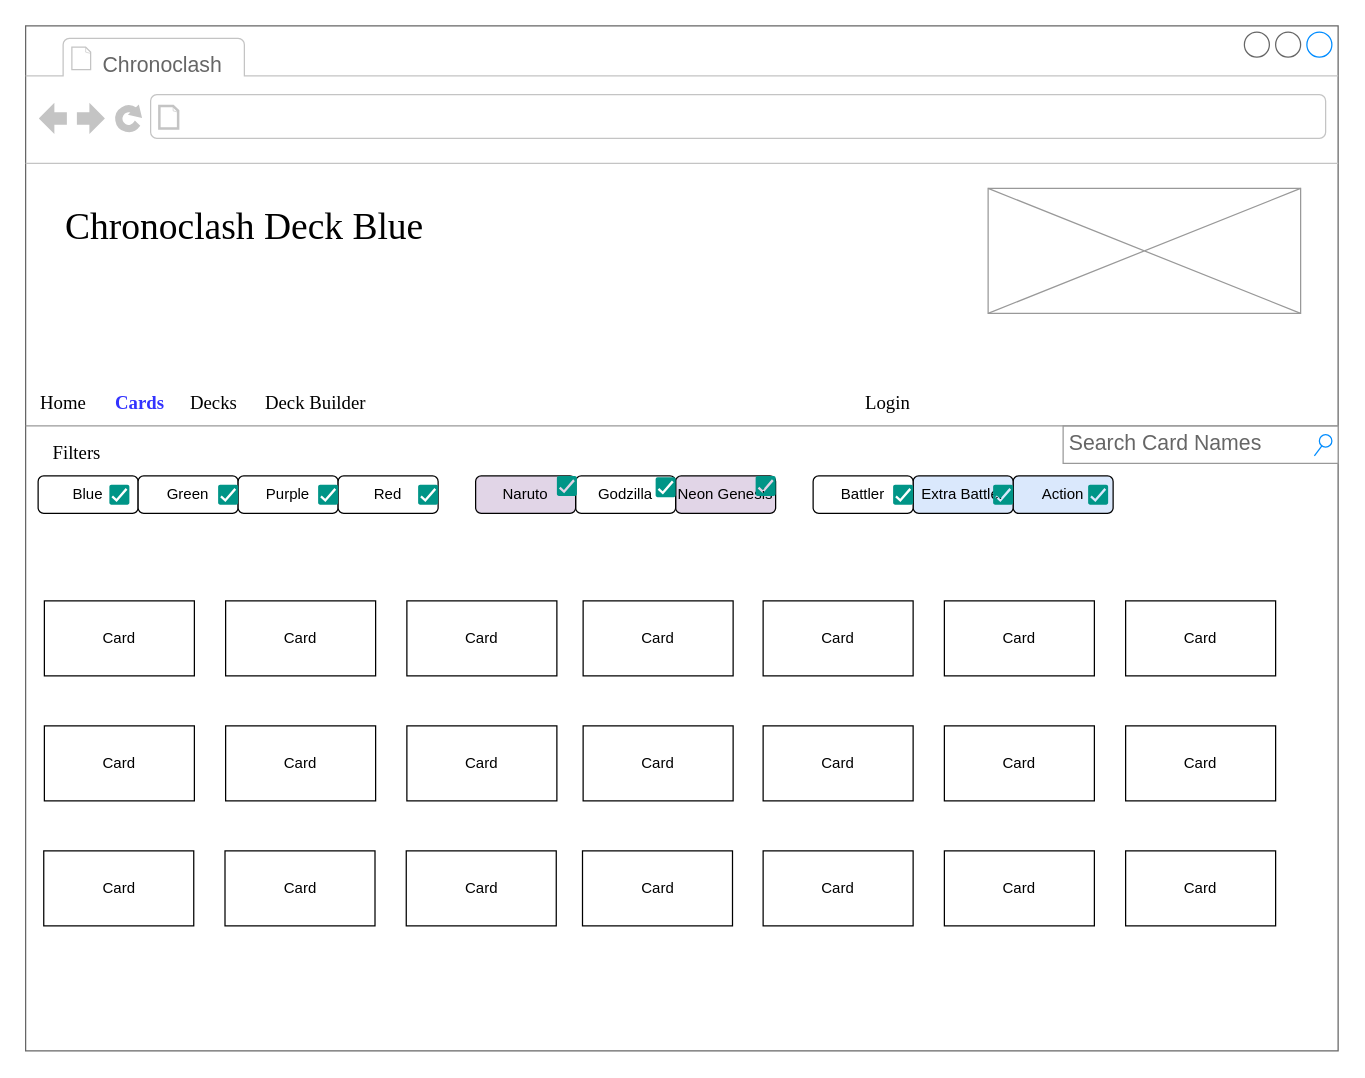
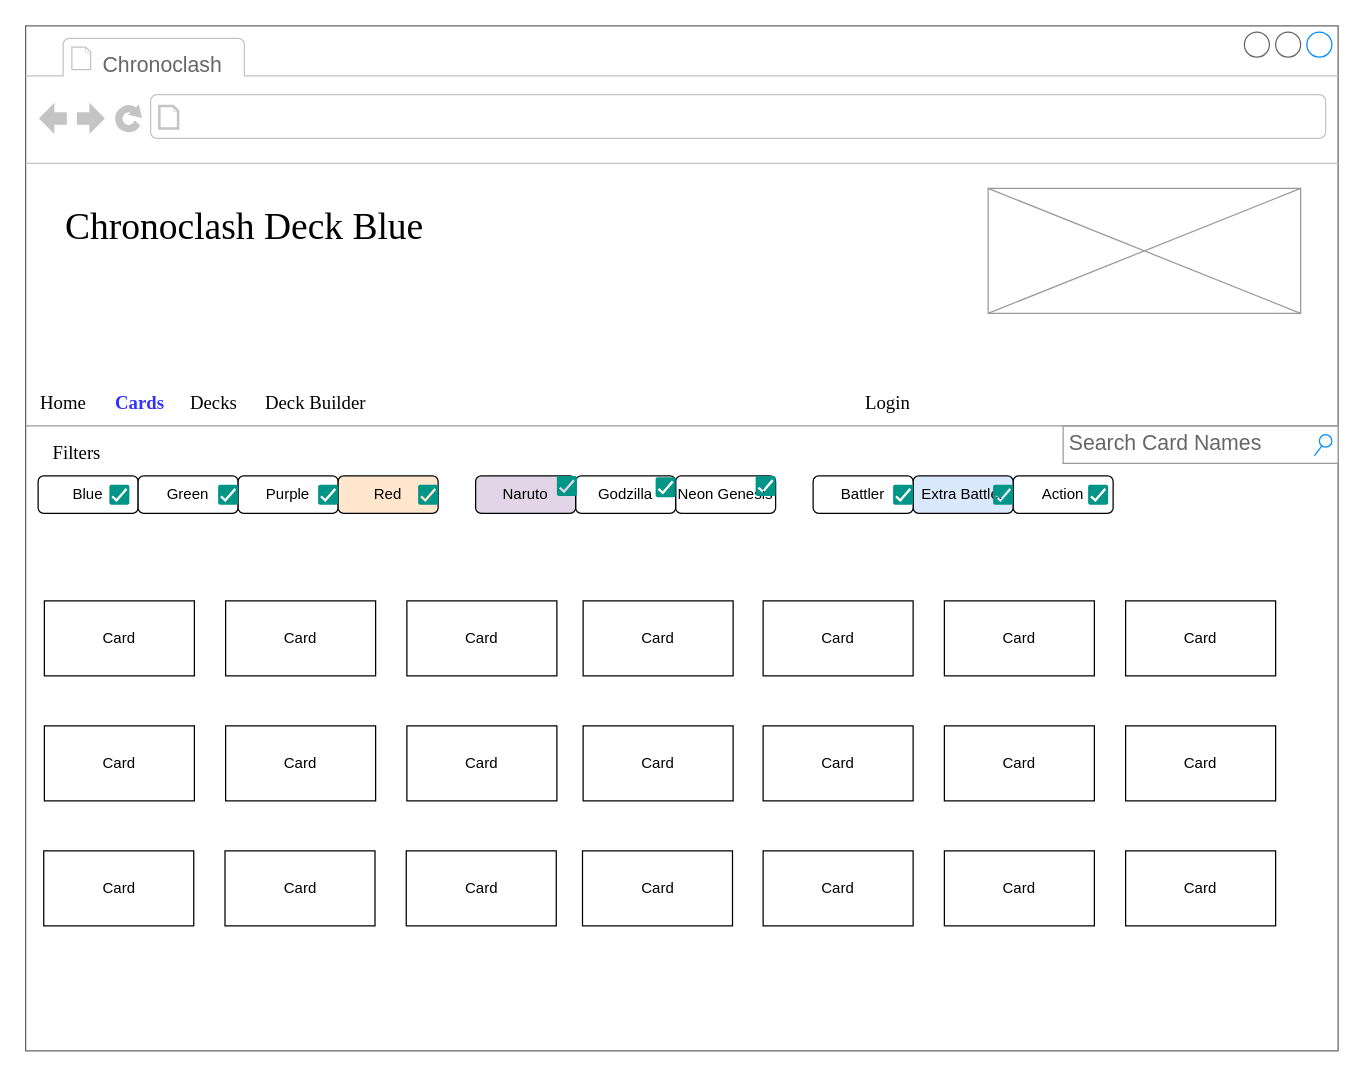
(388, 494) -> (388, 494)
(726, 494) -> (726, 494)
(1063, 494) -> (1063, 494)
